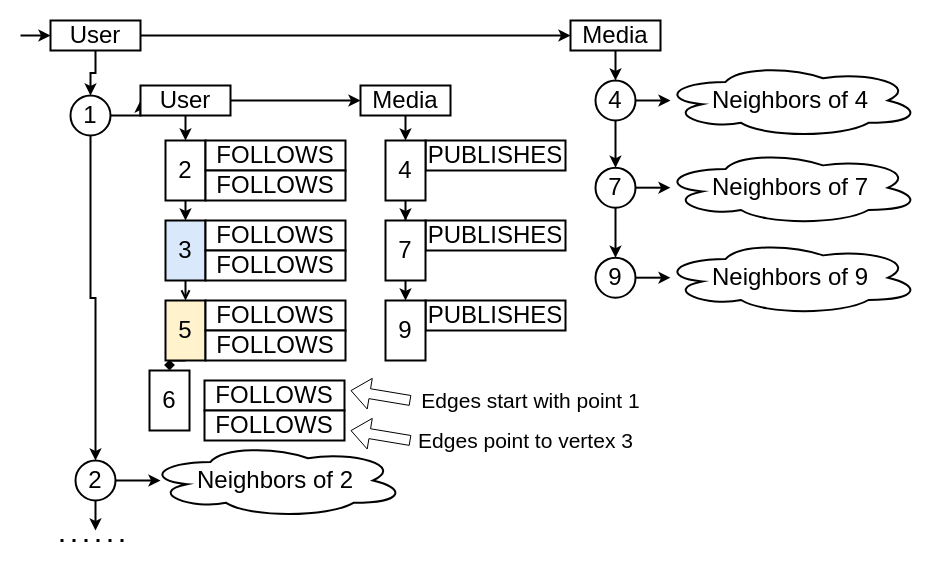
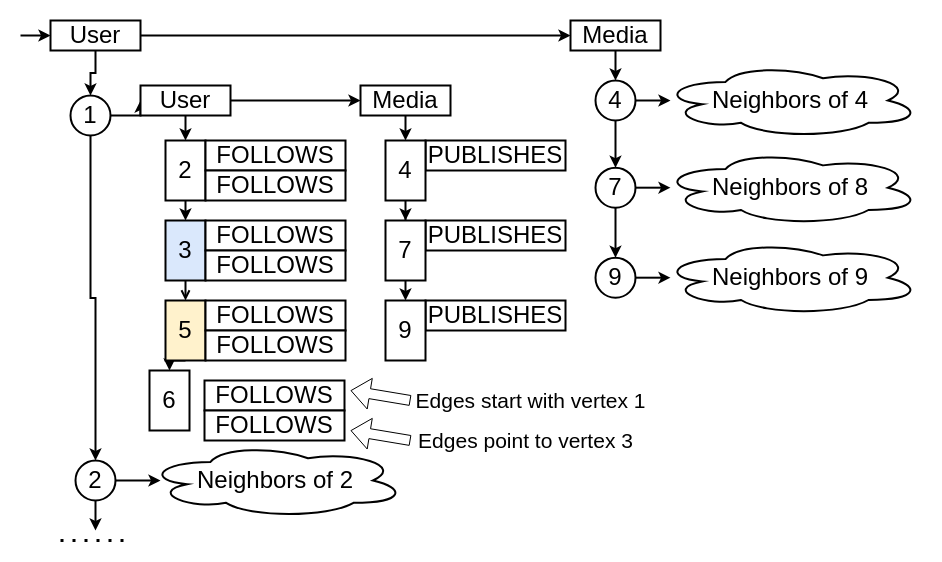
(791, 188) -> (791, 188)
(172, 361) -> (172, 361)
(531, 401) -> (531, 401)
